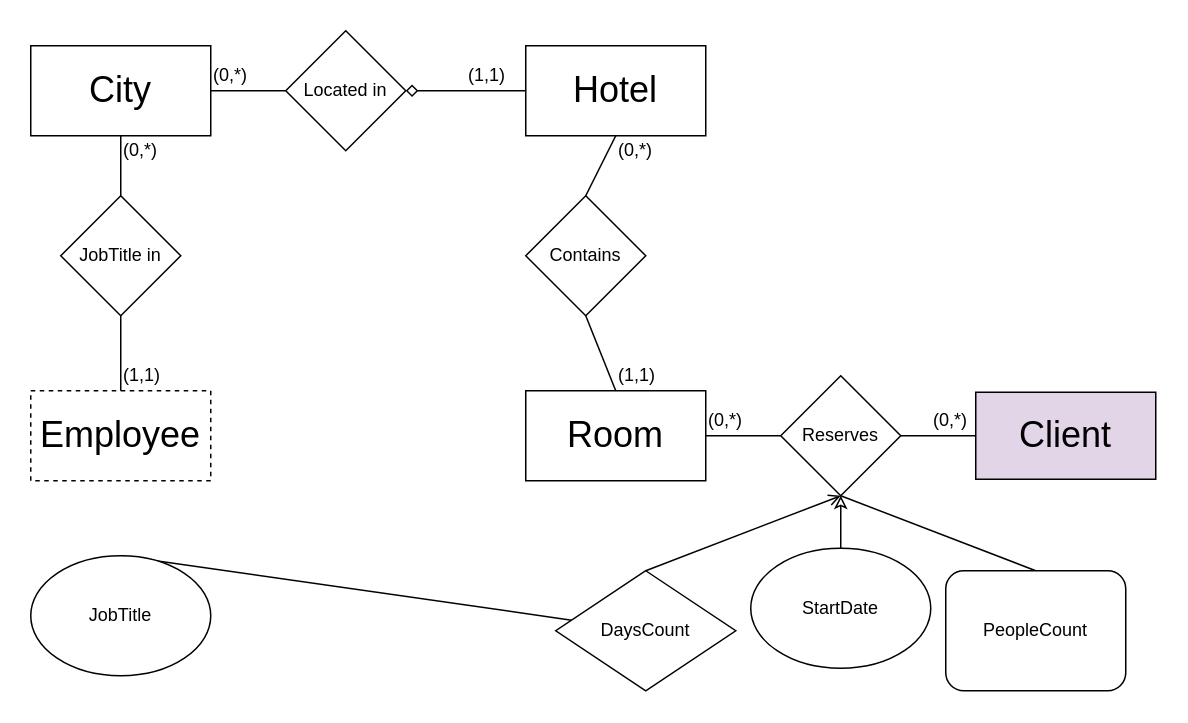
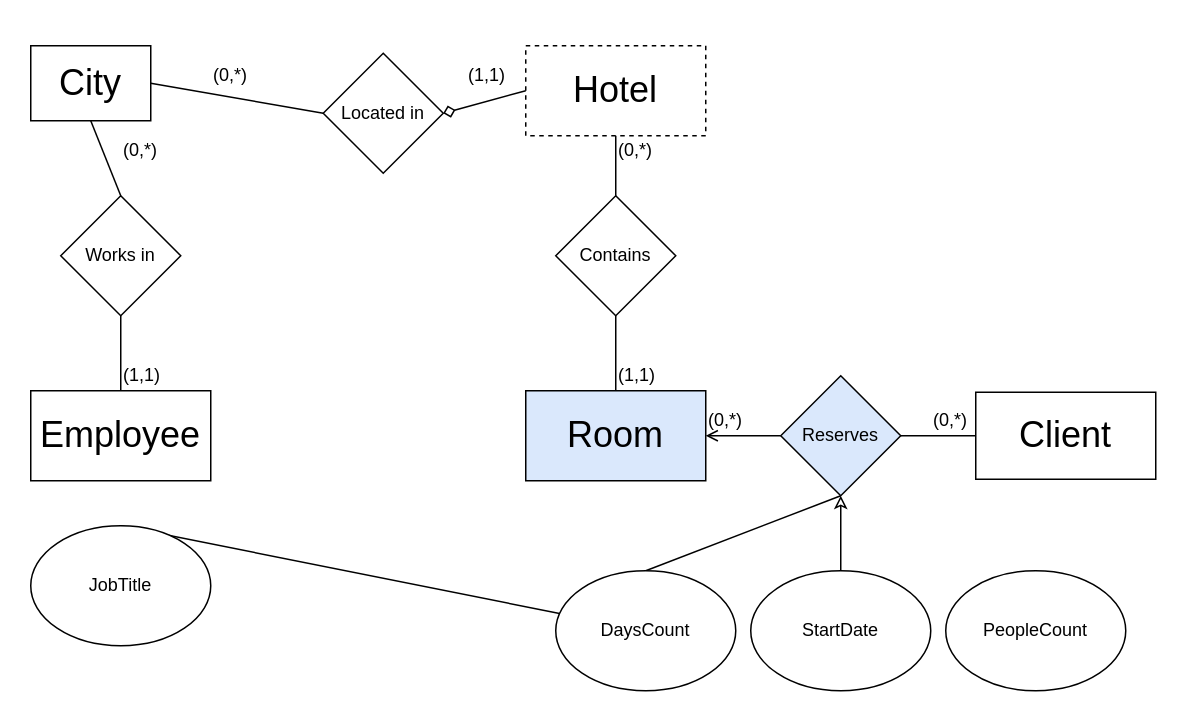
(121, 91) -> (91, 83)
(346, 91) -> (383, 113)
(616, 91) -> (616, 91)
(121, 256) -> (121, 256)
(586, 256) -> (616, 256)
(121, 436) -> (121, 436)
(616, 436) -> (616, 436)
(711, 436) -> (713, 436)
(841, 436) -> (841, 436)
(1066, 436) -> (1066, 436)
(834, 498) -> (834, 498)
(938, 533) -> none
(841, 608) -> (841, 631)
(121, 616) -> (121, 586)
(646, 631) -> (646, 631)
(1036, 631) -> (1036, 631)
